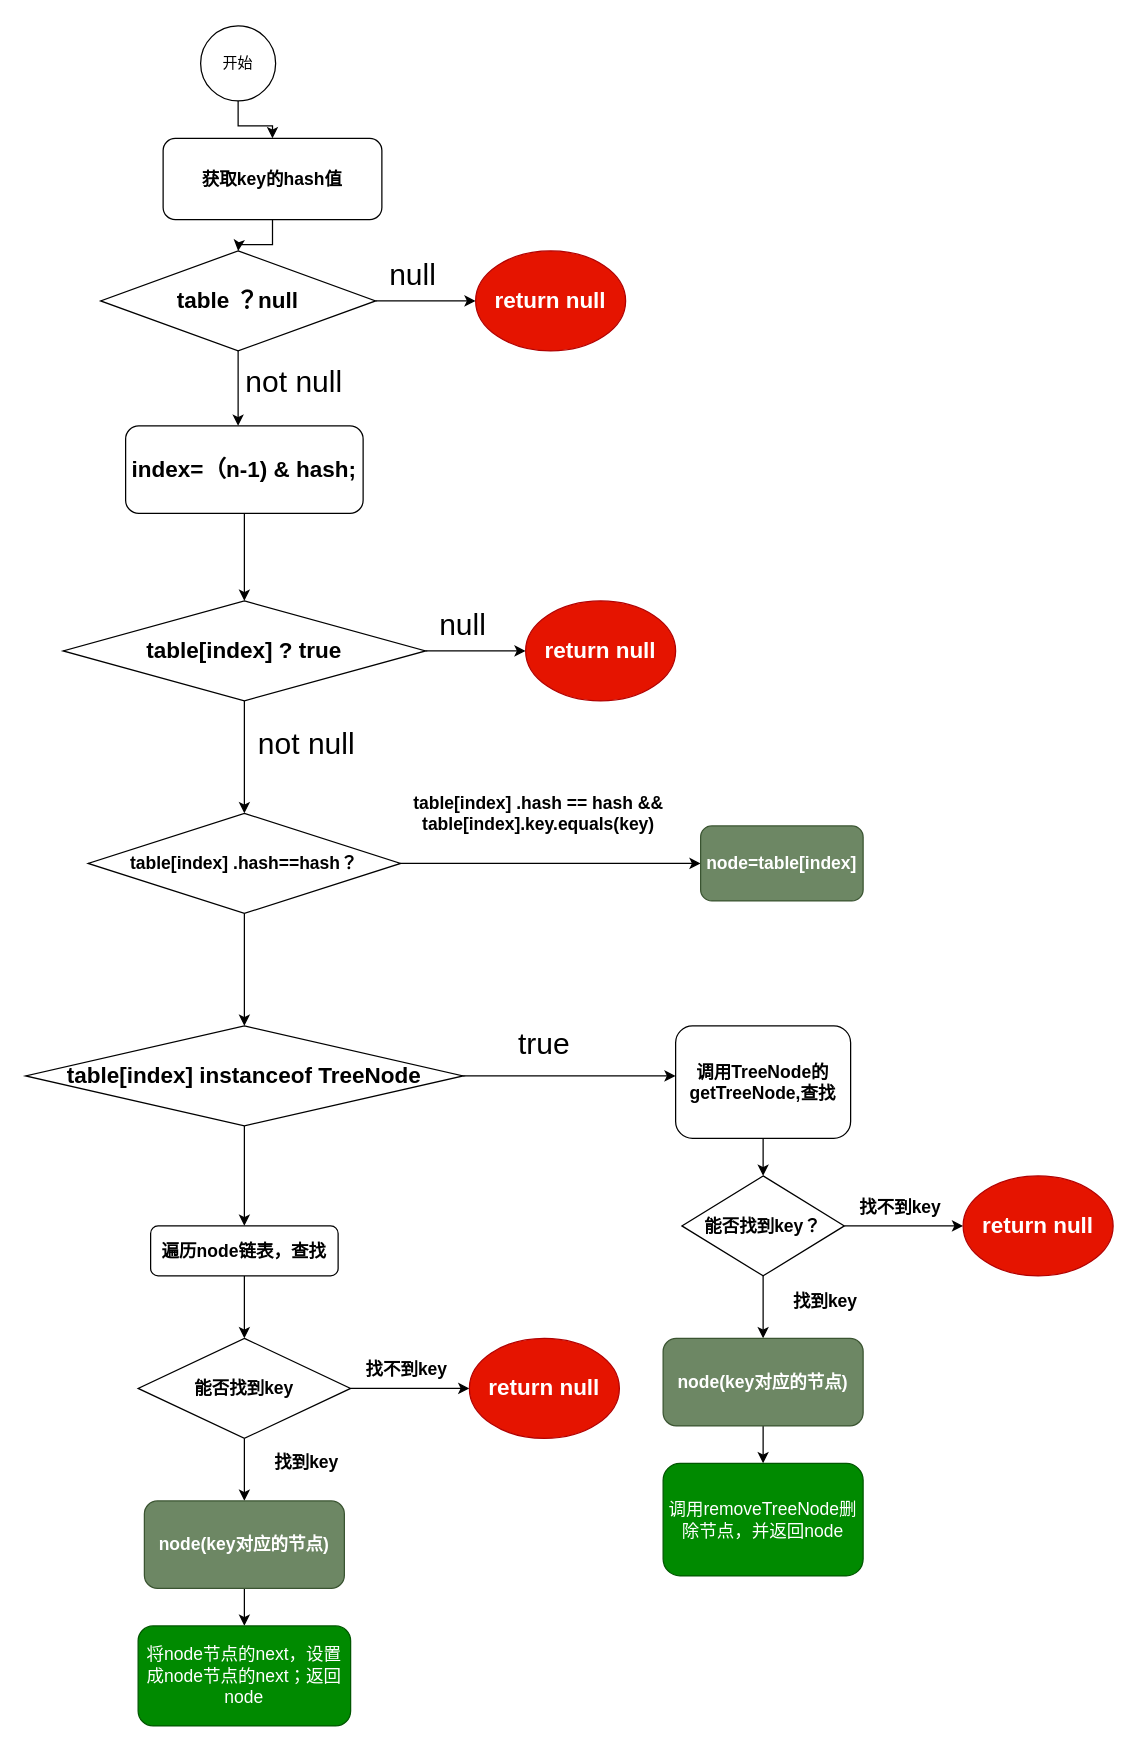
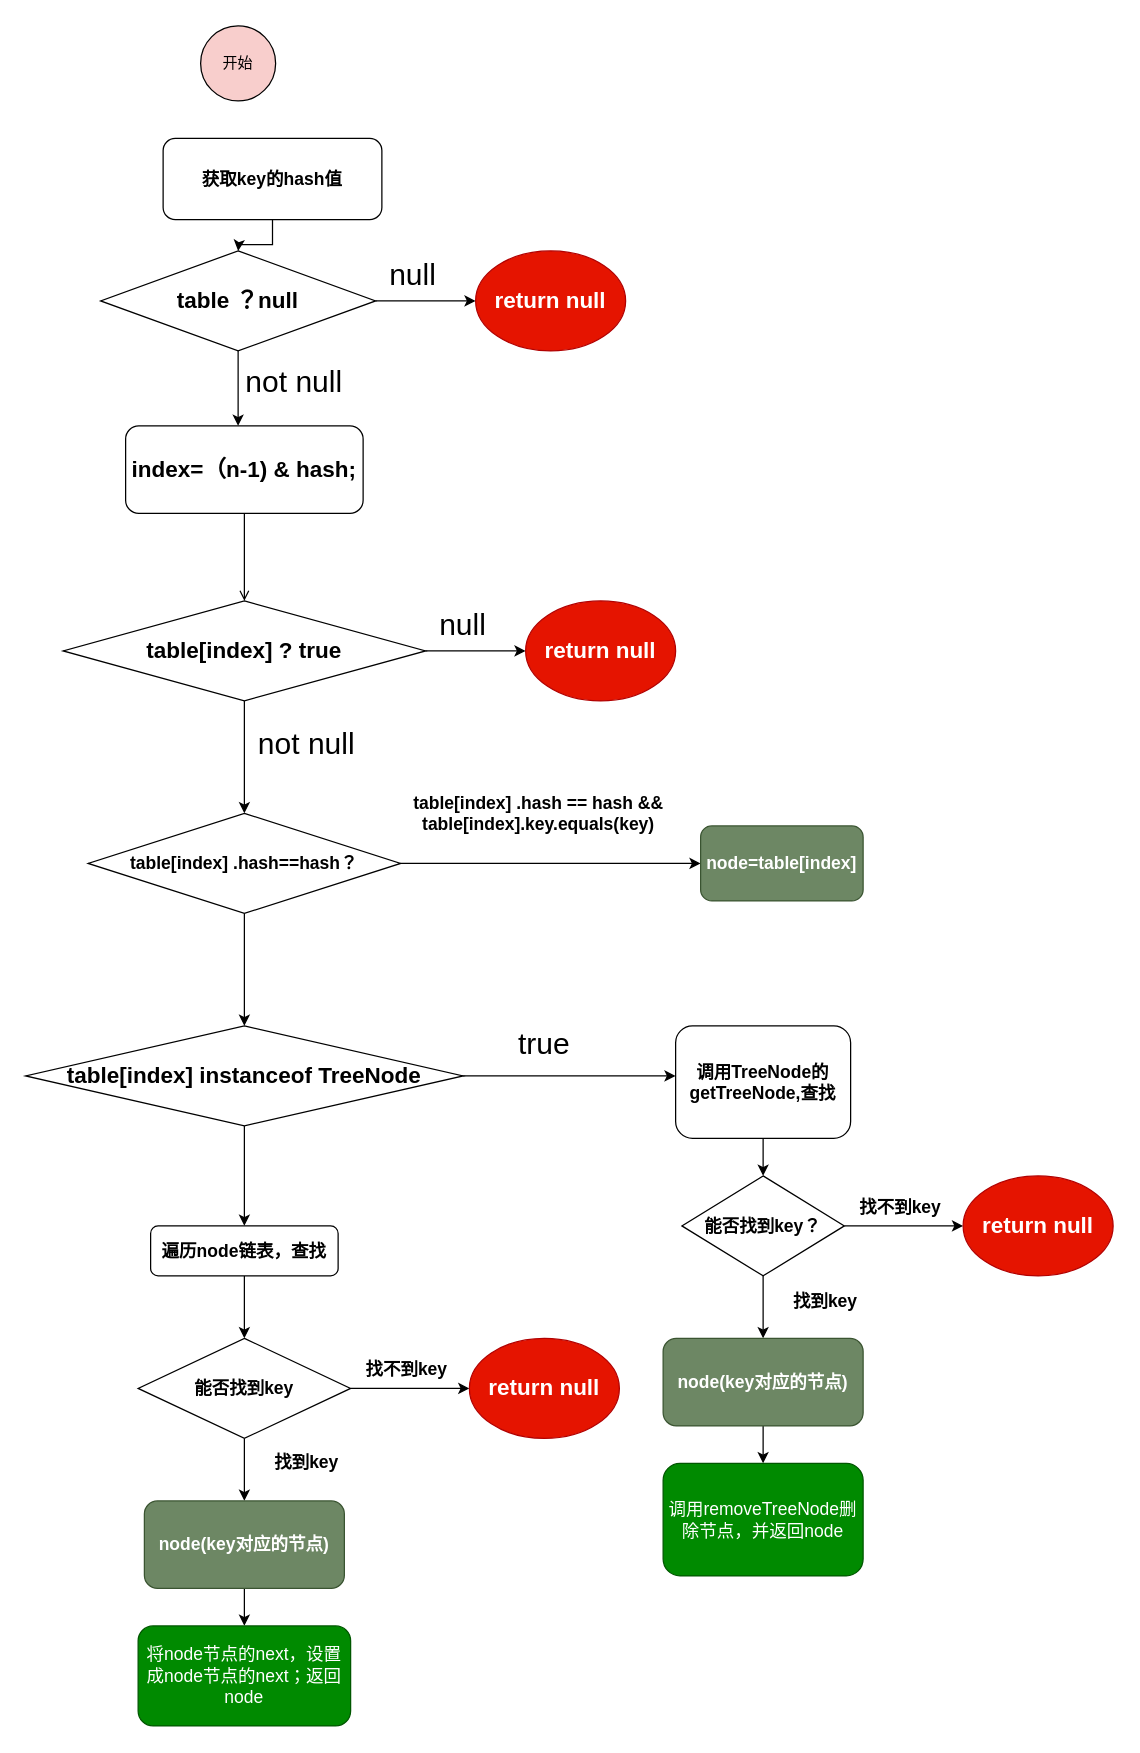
(238, 63) -> (238, 63)
(244, 126) -> none
(244, 591) -> (244, 593)
